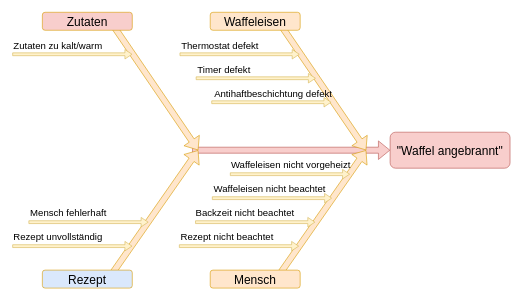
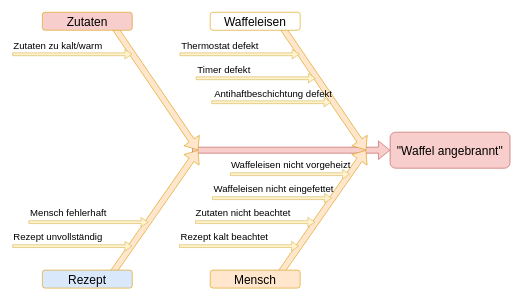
(255, 21) -> (255, 21)
(278, 189) -> (278, 189)
(250, 213) -> (250, 213)
(234, 237) -> (231, 237)
